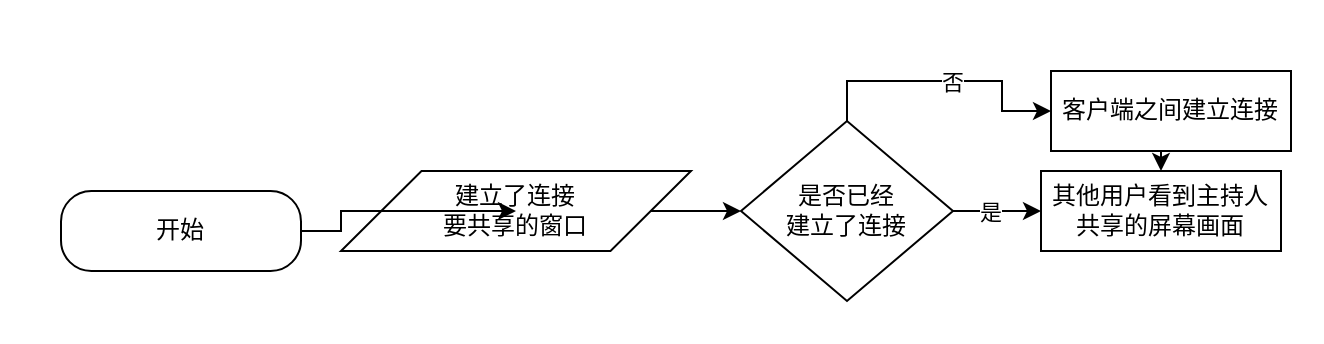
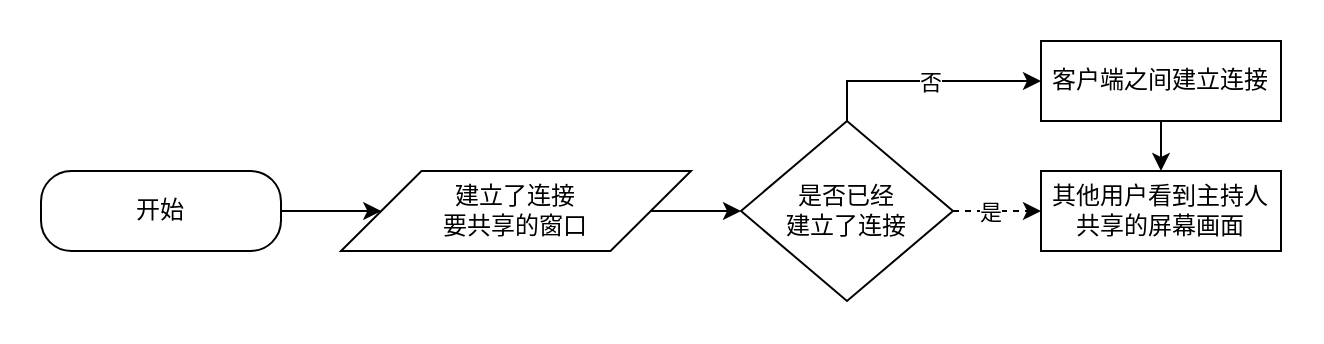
(1171, 111) -> (1161, 81)
(966, 211) -> (966, 211)
(181, 231) -> (161, 211)
